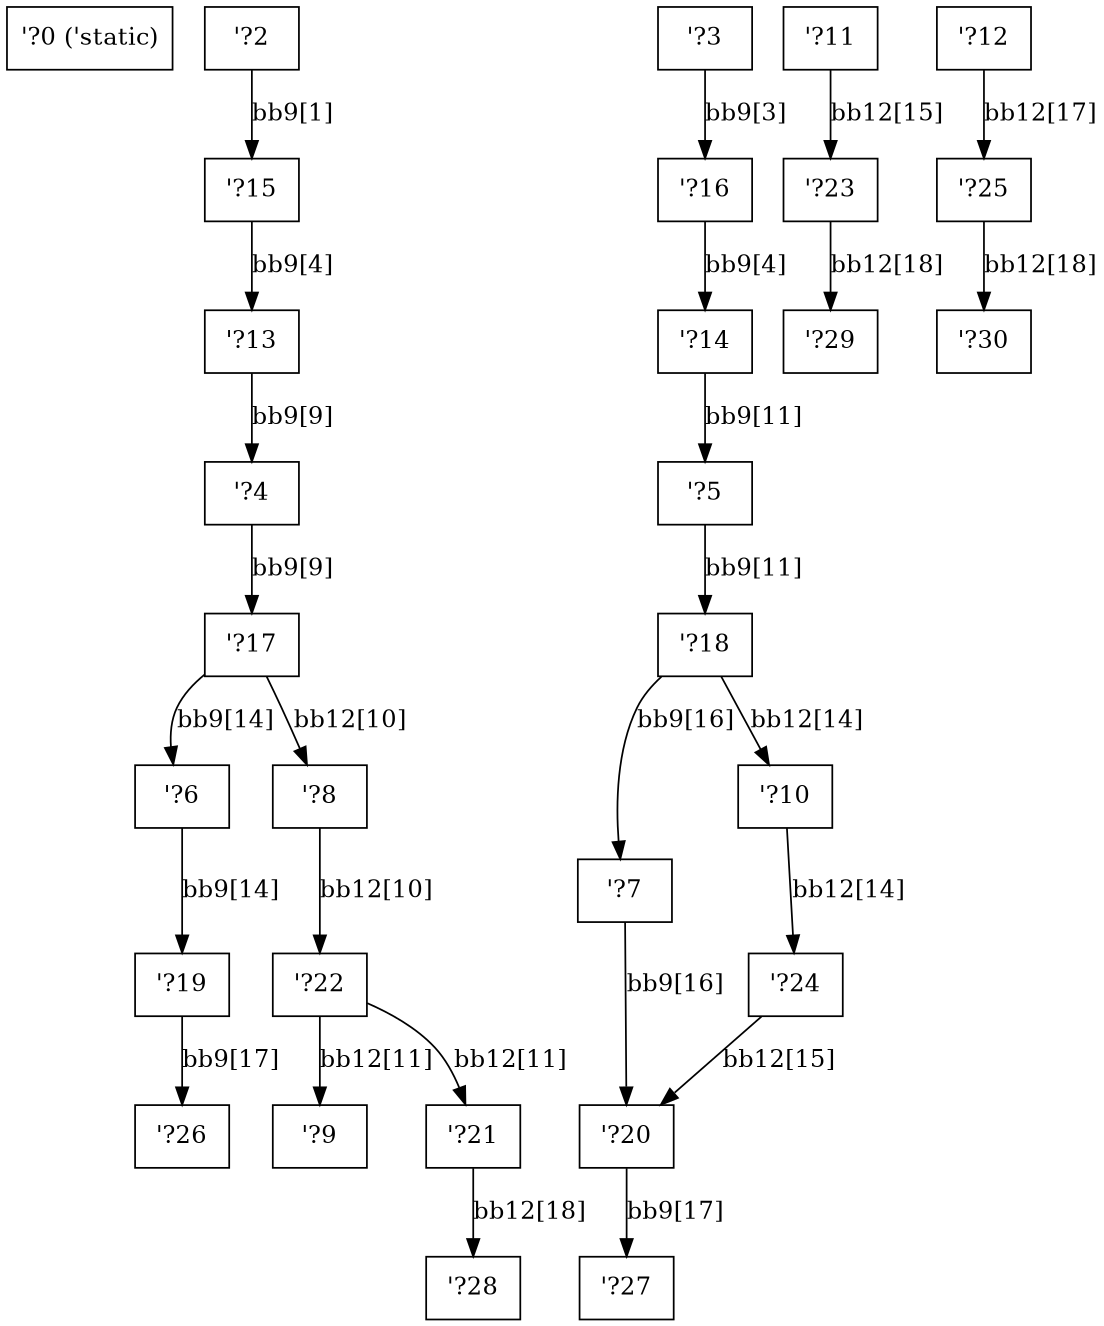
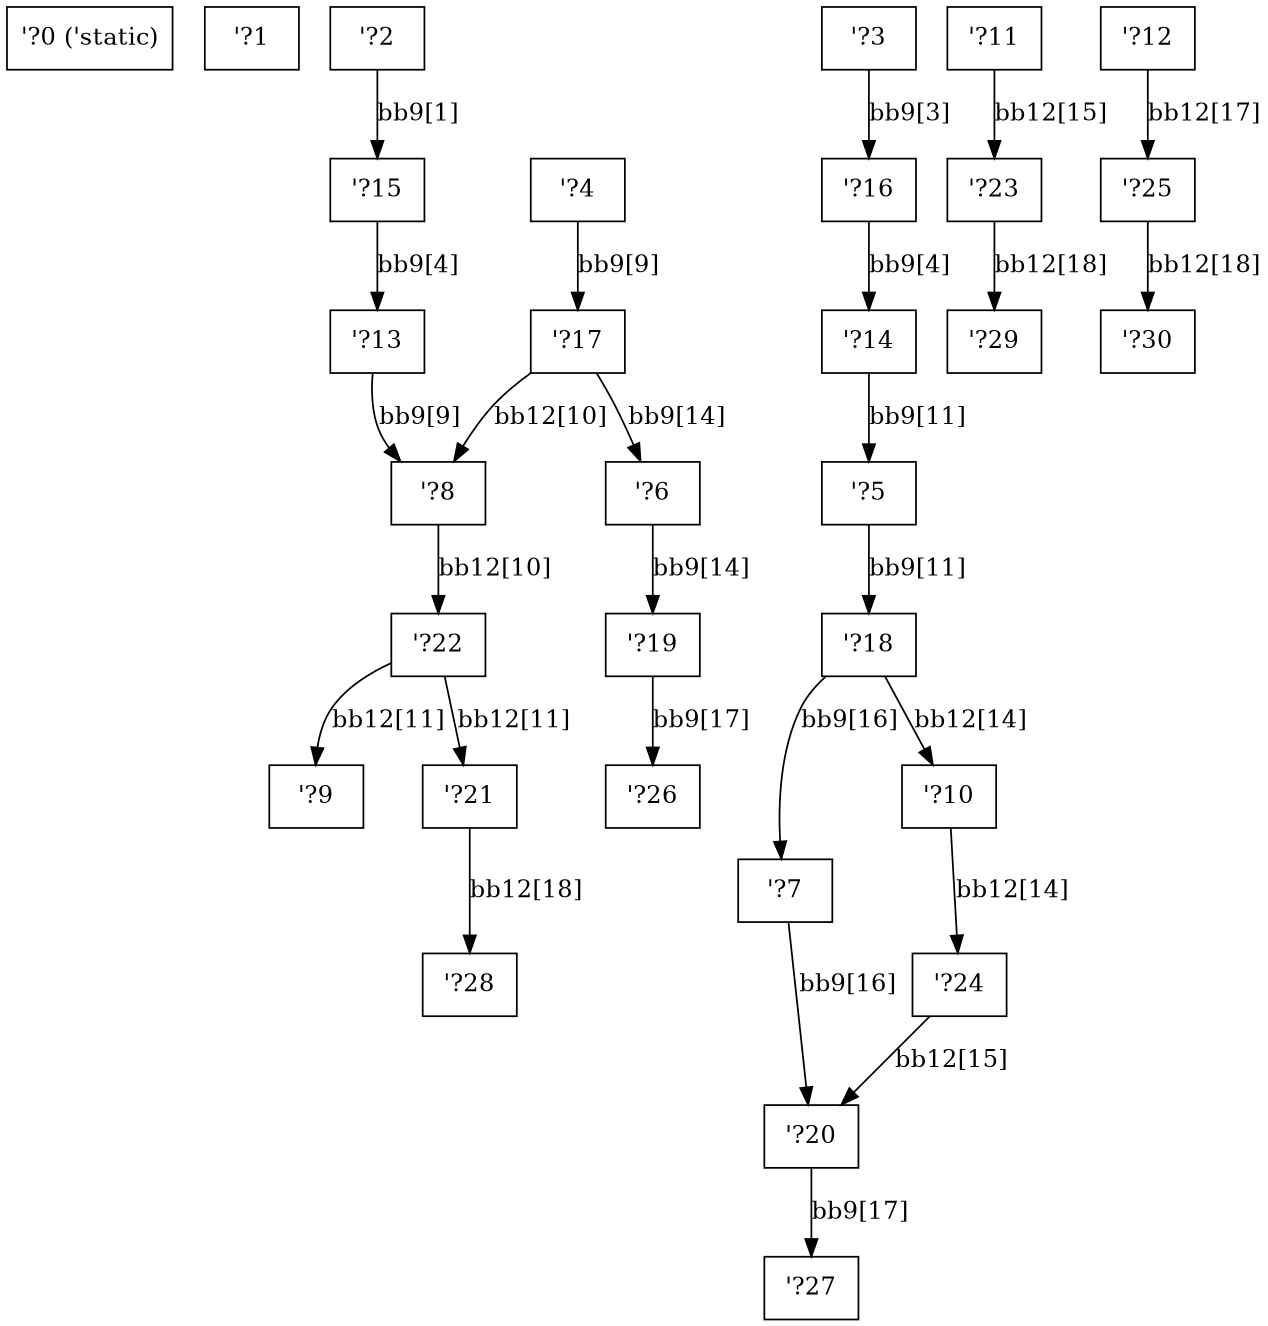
none -> (252, 38)
(252, 409) -> (374, 412)
